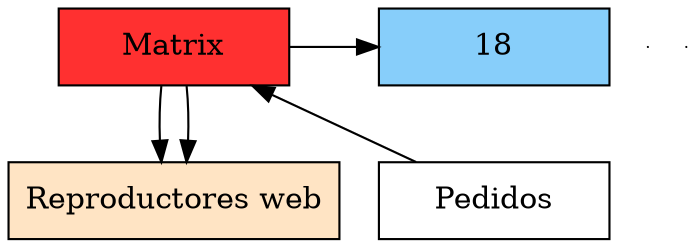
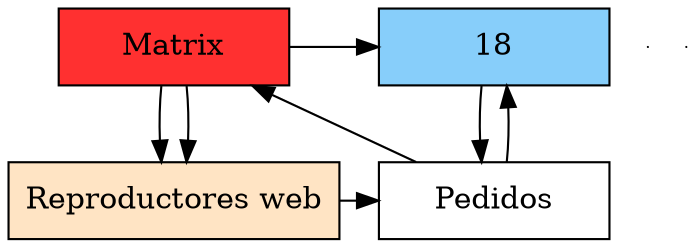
none -> (480, 113)
none -> (508, 135)
none -> (348, 201)
